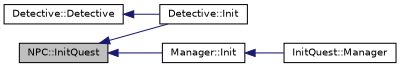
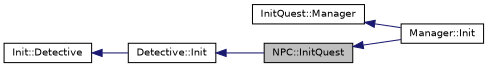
(64, 14) -> (48, 53)
(139, 32) -> (245, 53)
(270, 53) -> (388, 26)
